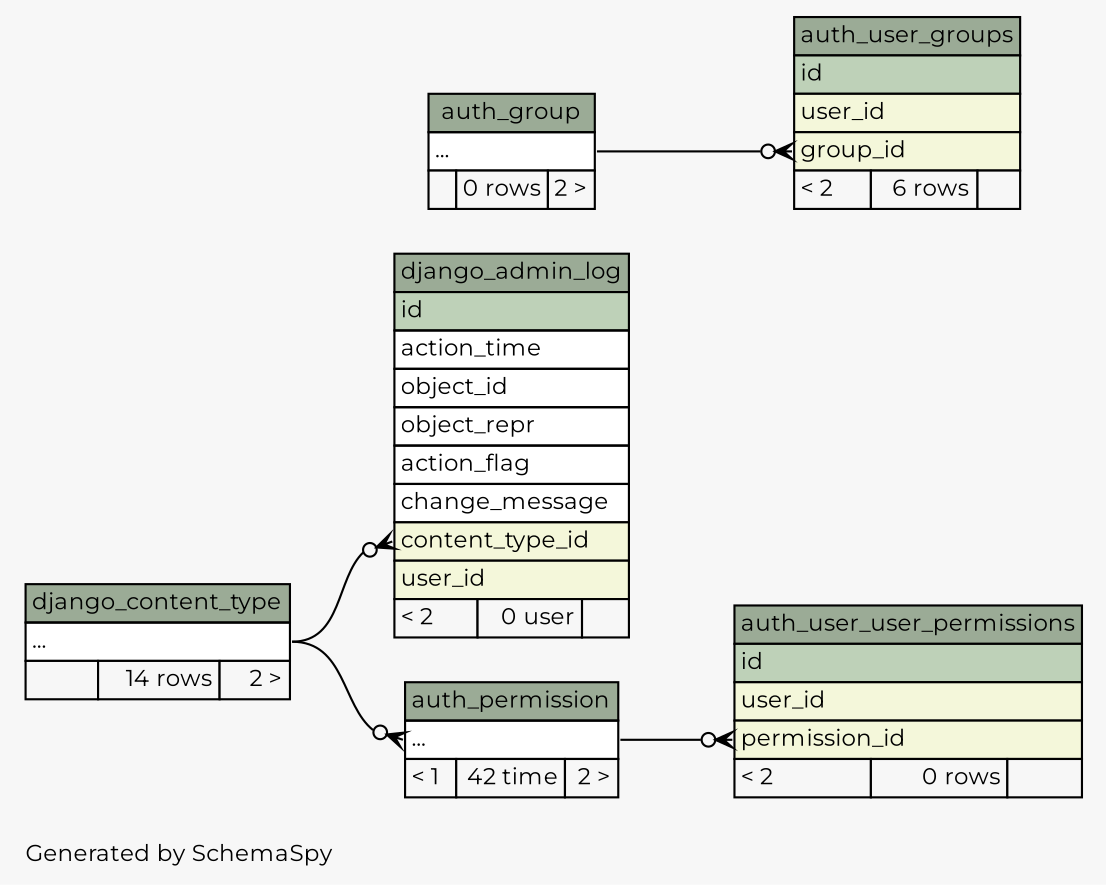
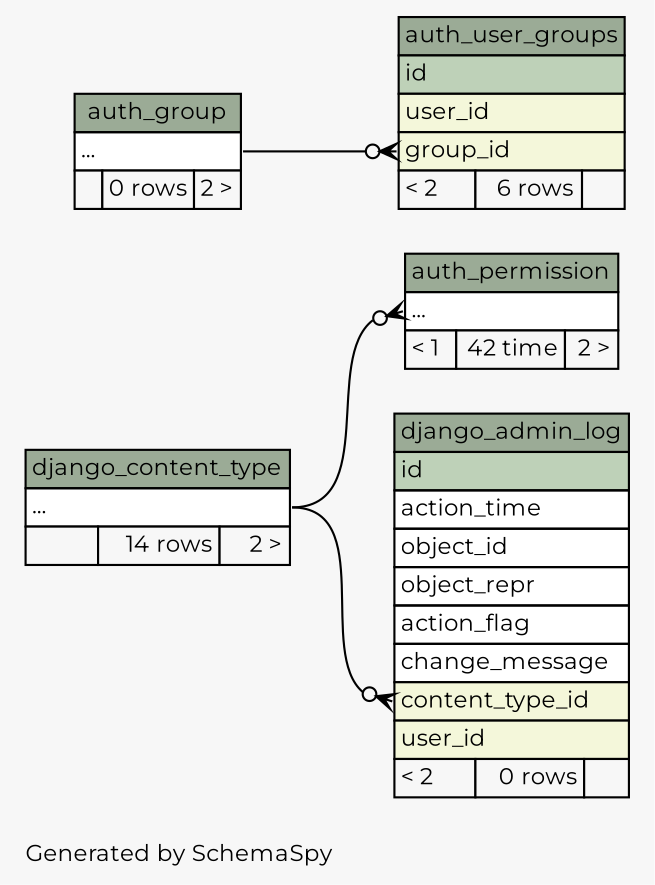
(538, 617) -> (538, 777)
(907, 701) -> none
